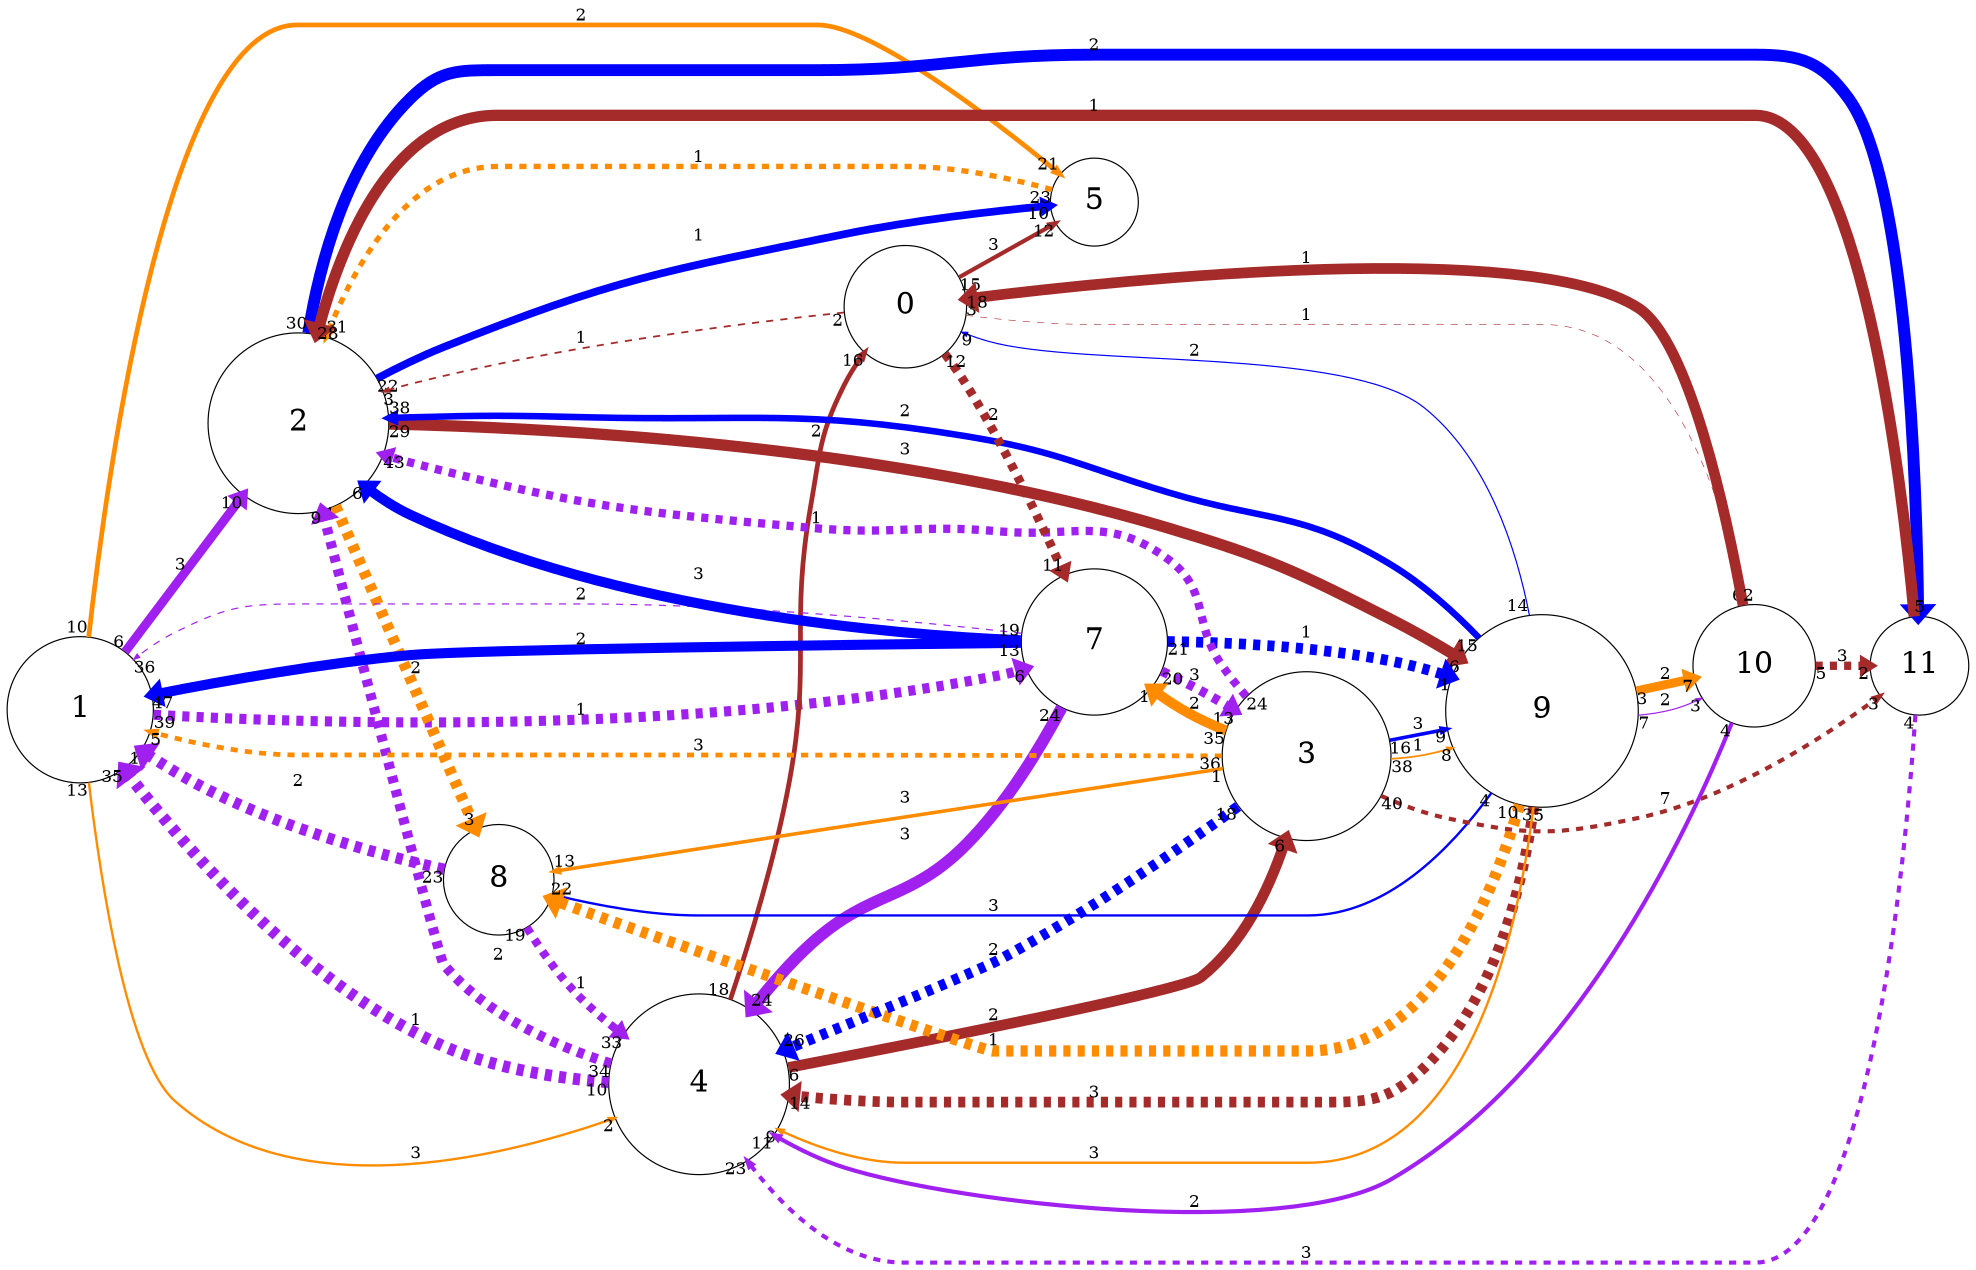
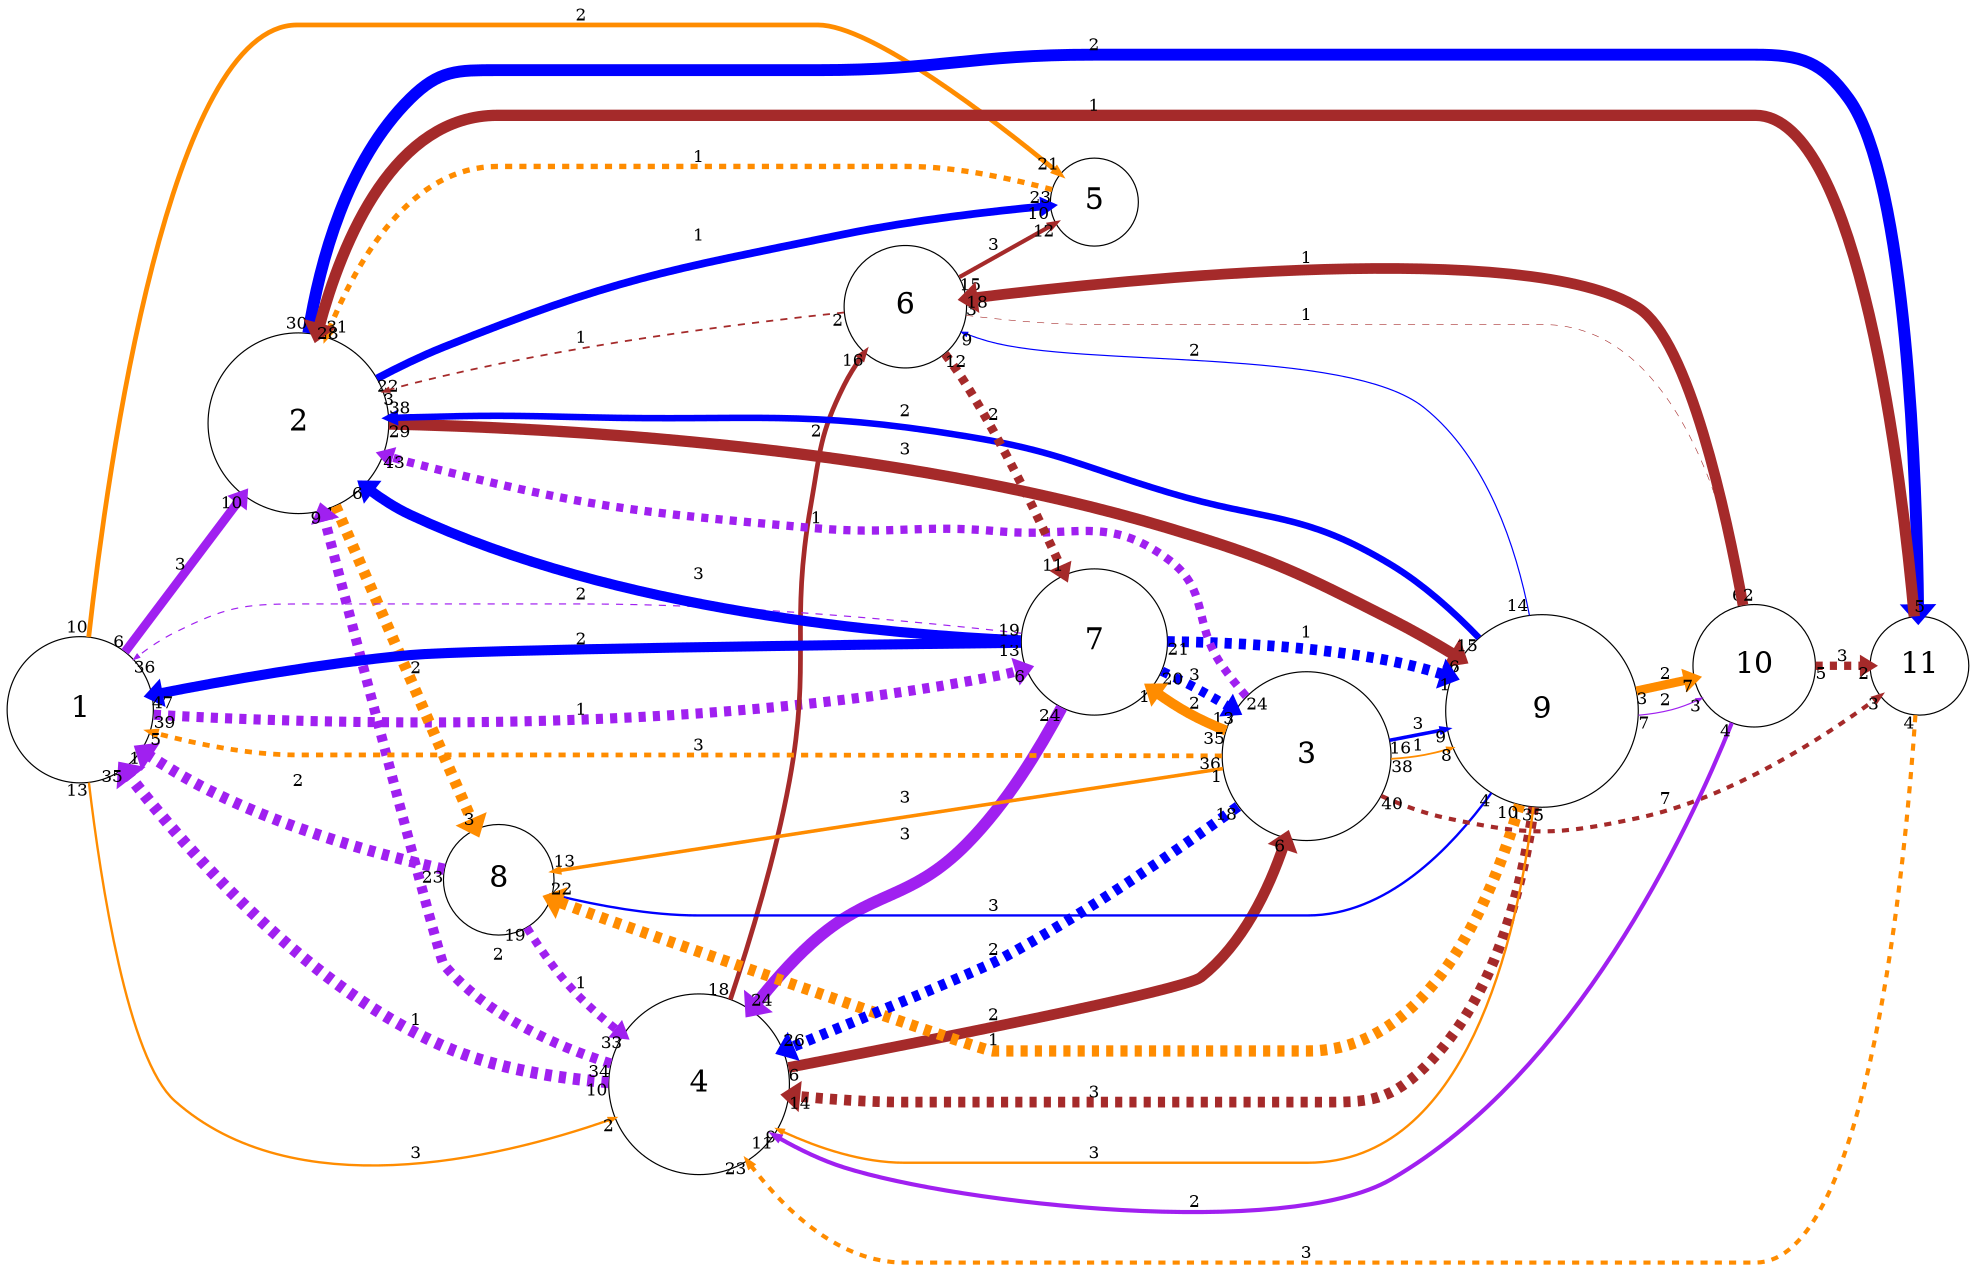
(905, 307) -> (905, 307)
(1196, 688) -> (1196, 688)
(1533, 1263) -> (1533, 1263)
